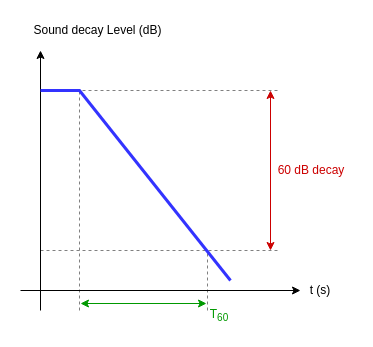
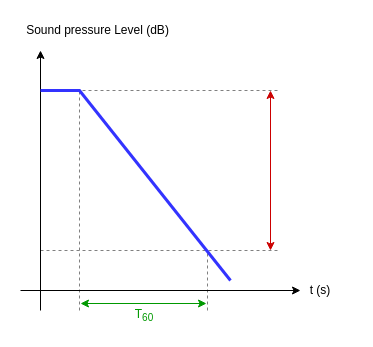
(98, 31) -> (98, 31)
(312, 171) -> none
(220, 316) -> (145, 316)
